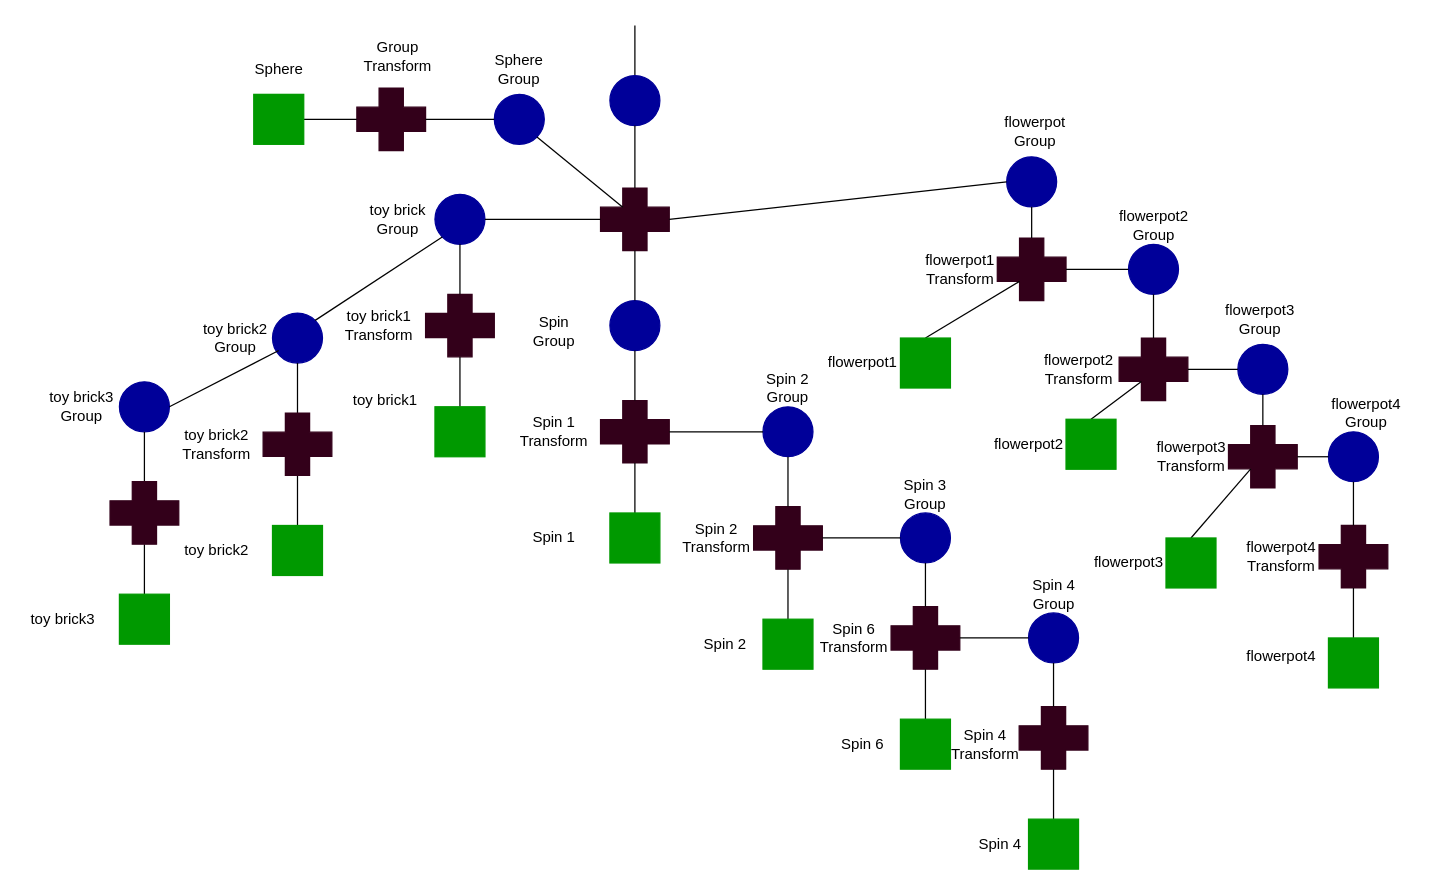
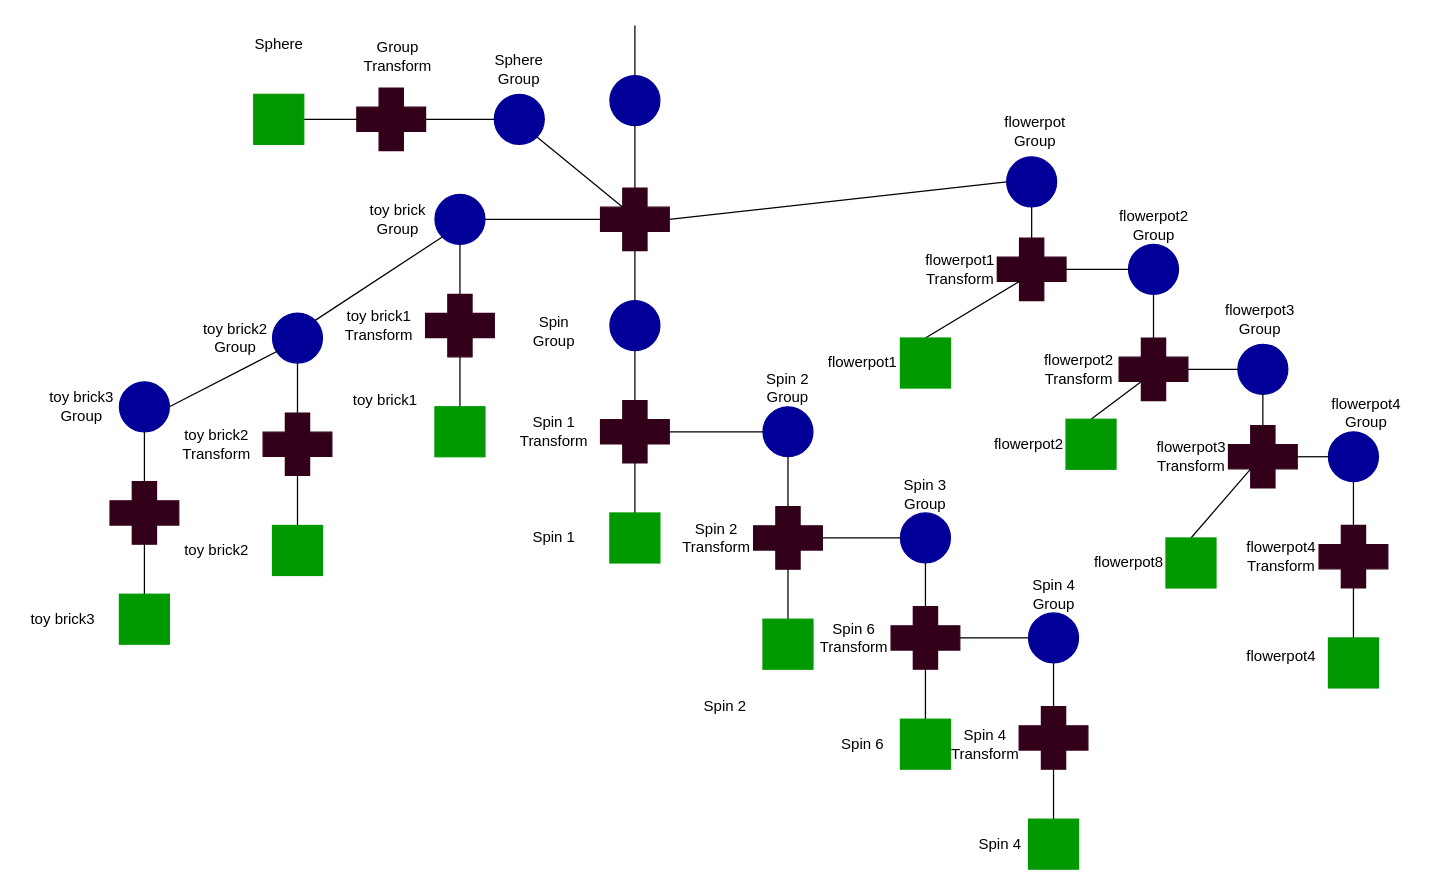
(279, 69) -> (279, 44)
(1129, 563) -> (1129, 563)
(726, 644) -> (726, 707)
